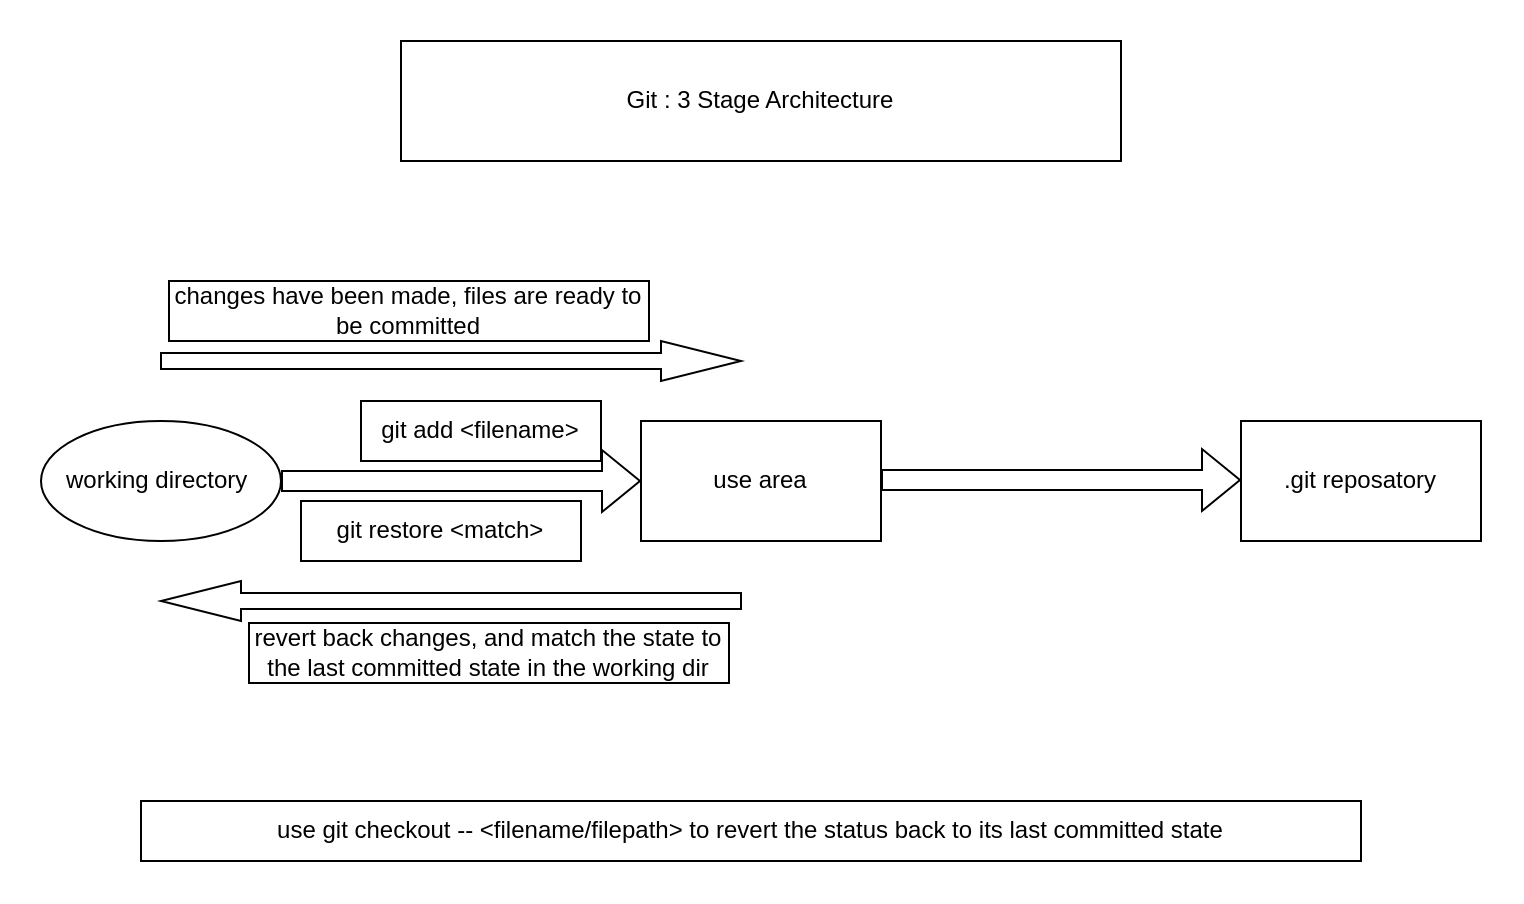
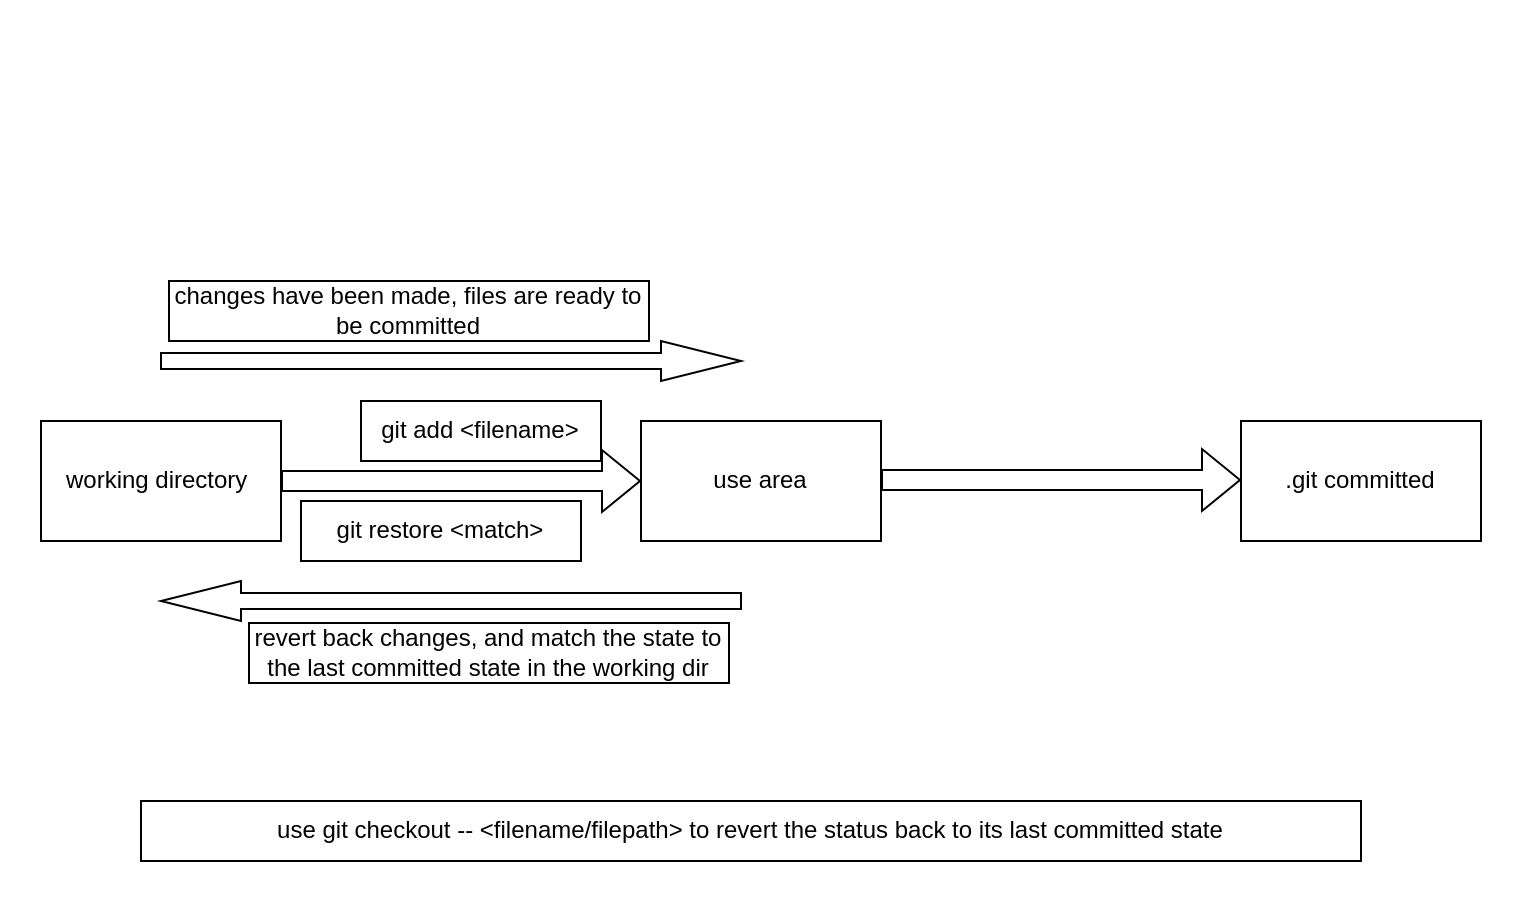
(761, 101) -> none
(161, 481) -> (161, 481)
(1361, 481) -> (1361, 481)
